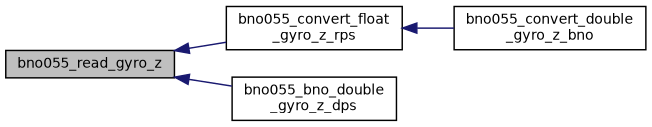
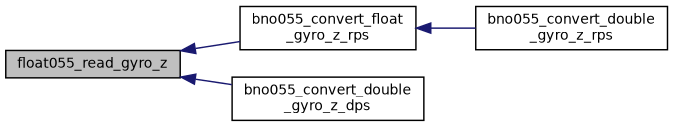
(550, 28) -> (572, 28)
(90, 64) -> (93, 64)
(314, 99) -> (328, 99)
